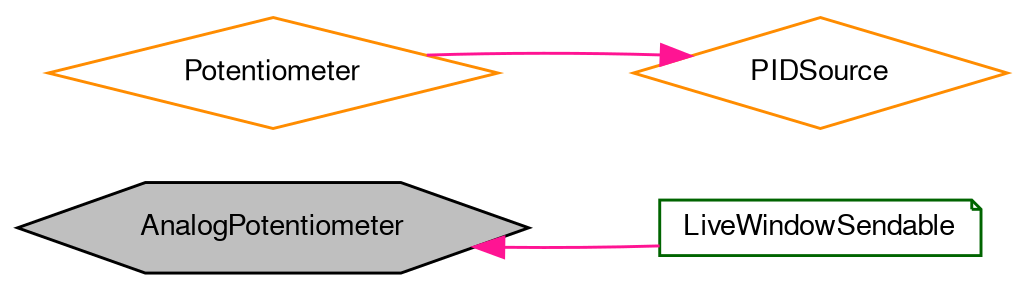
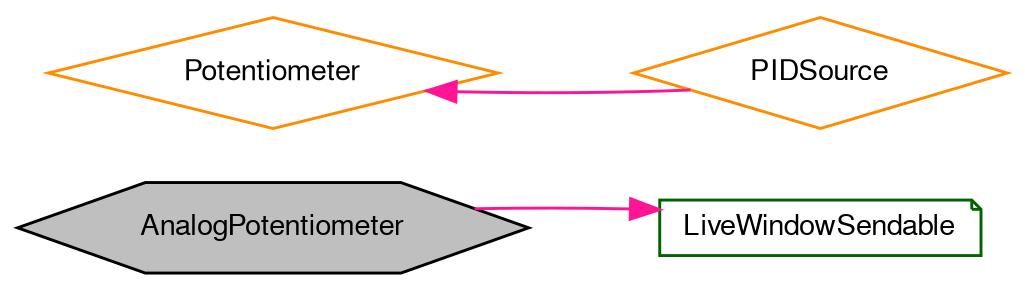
(544, 53) -> (574, 93)
(582, 247) -> (552, 208)
